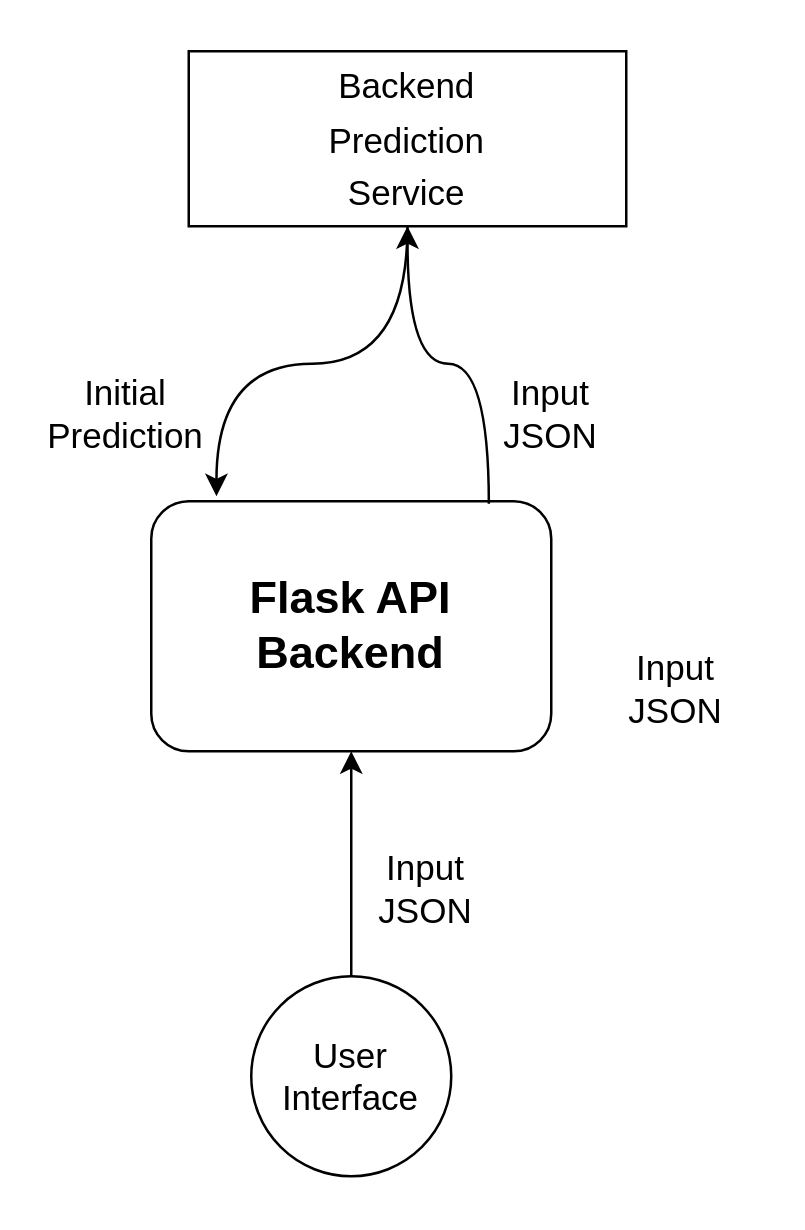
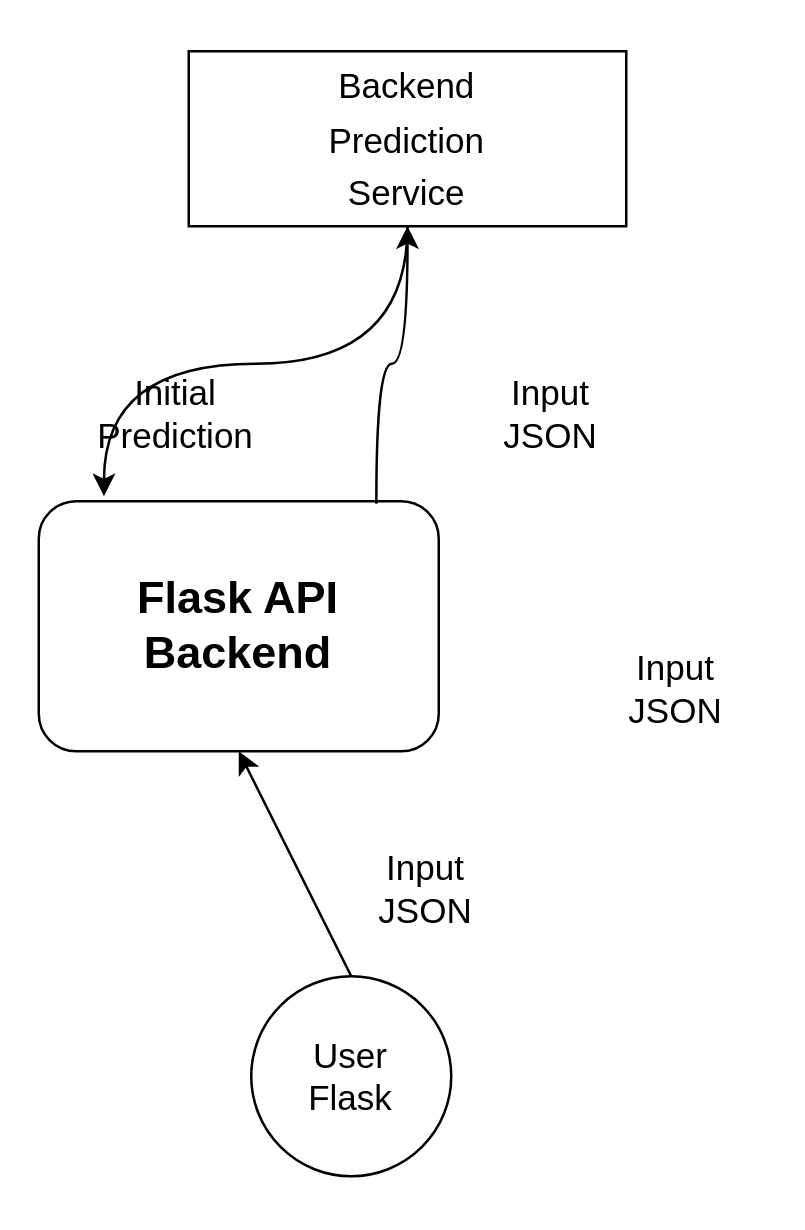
(126, 414) -> (176, 414)
(351, 626) -> (239, 626)
(351, 1076) -> (351, 1076)
